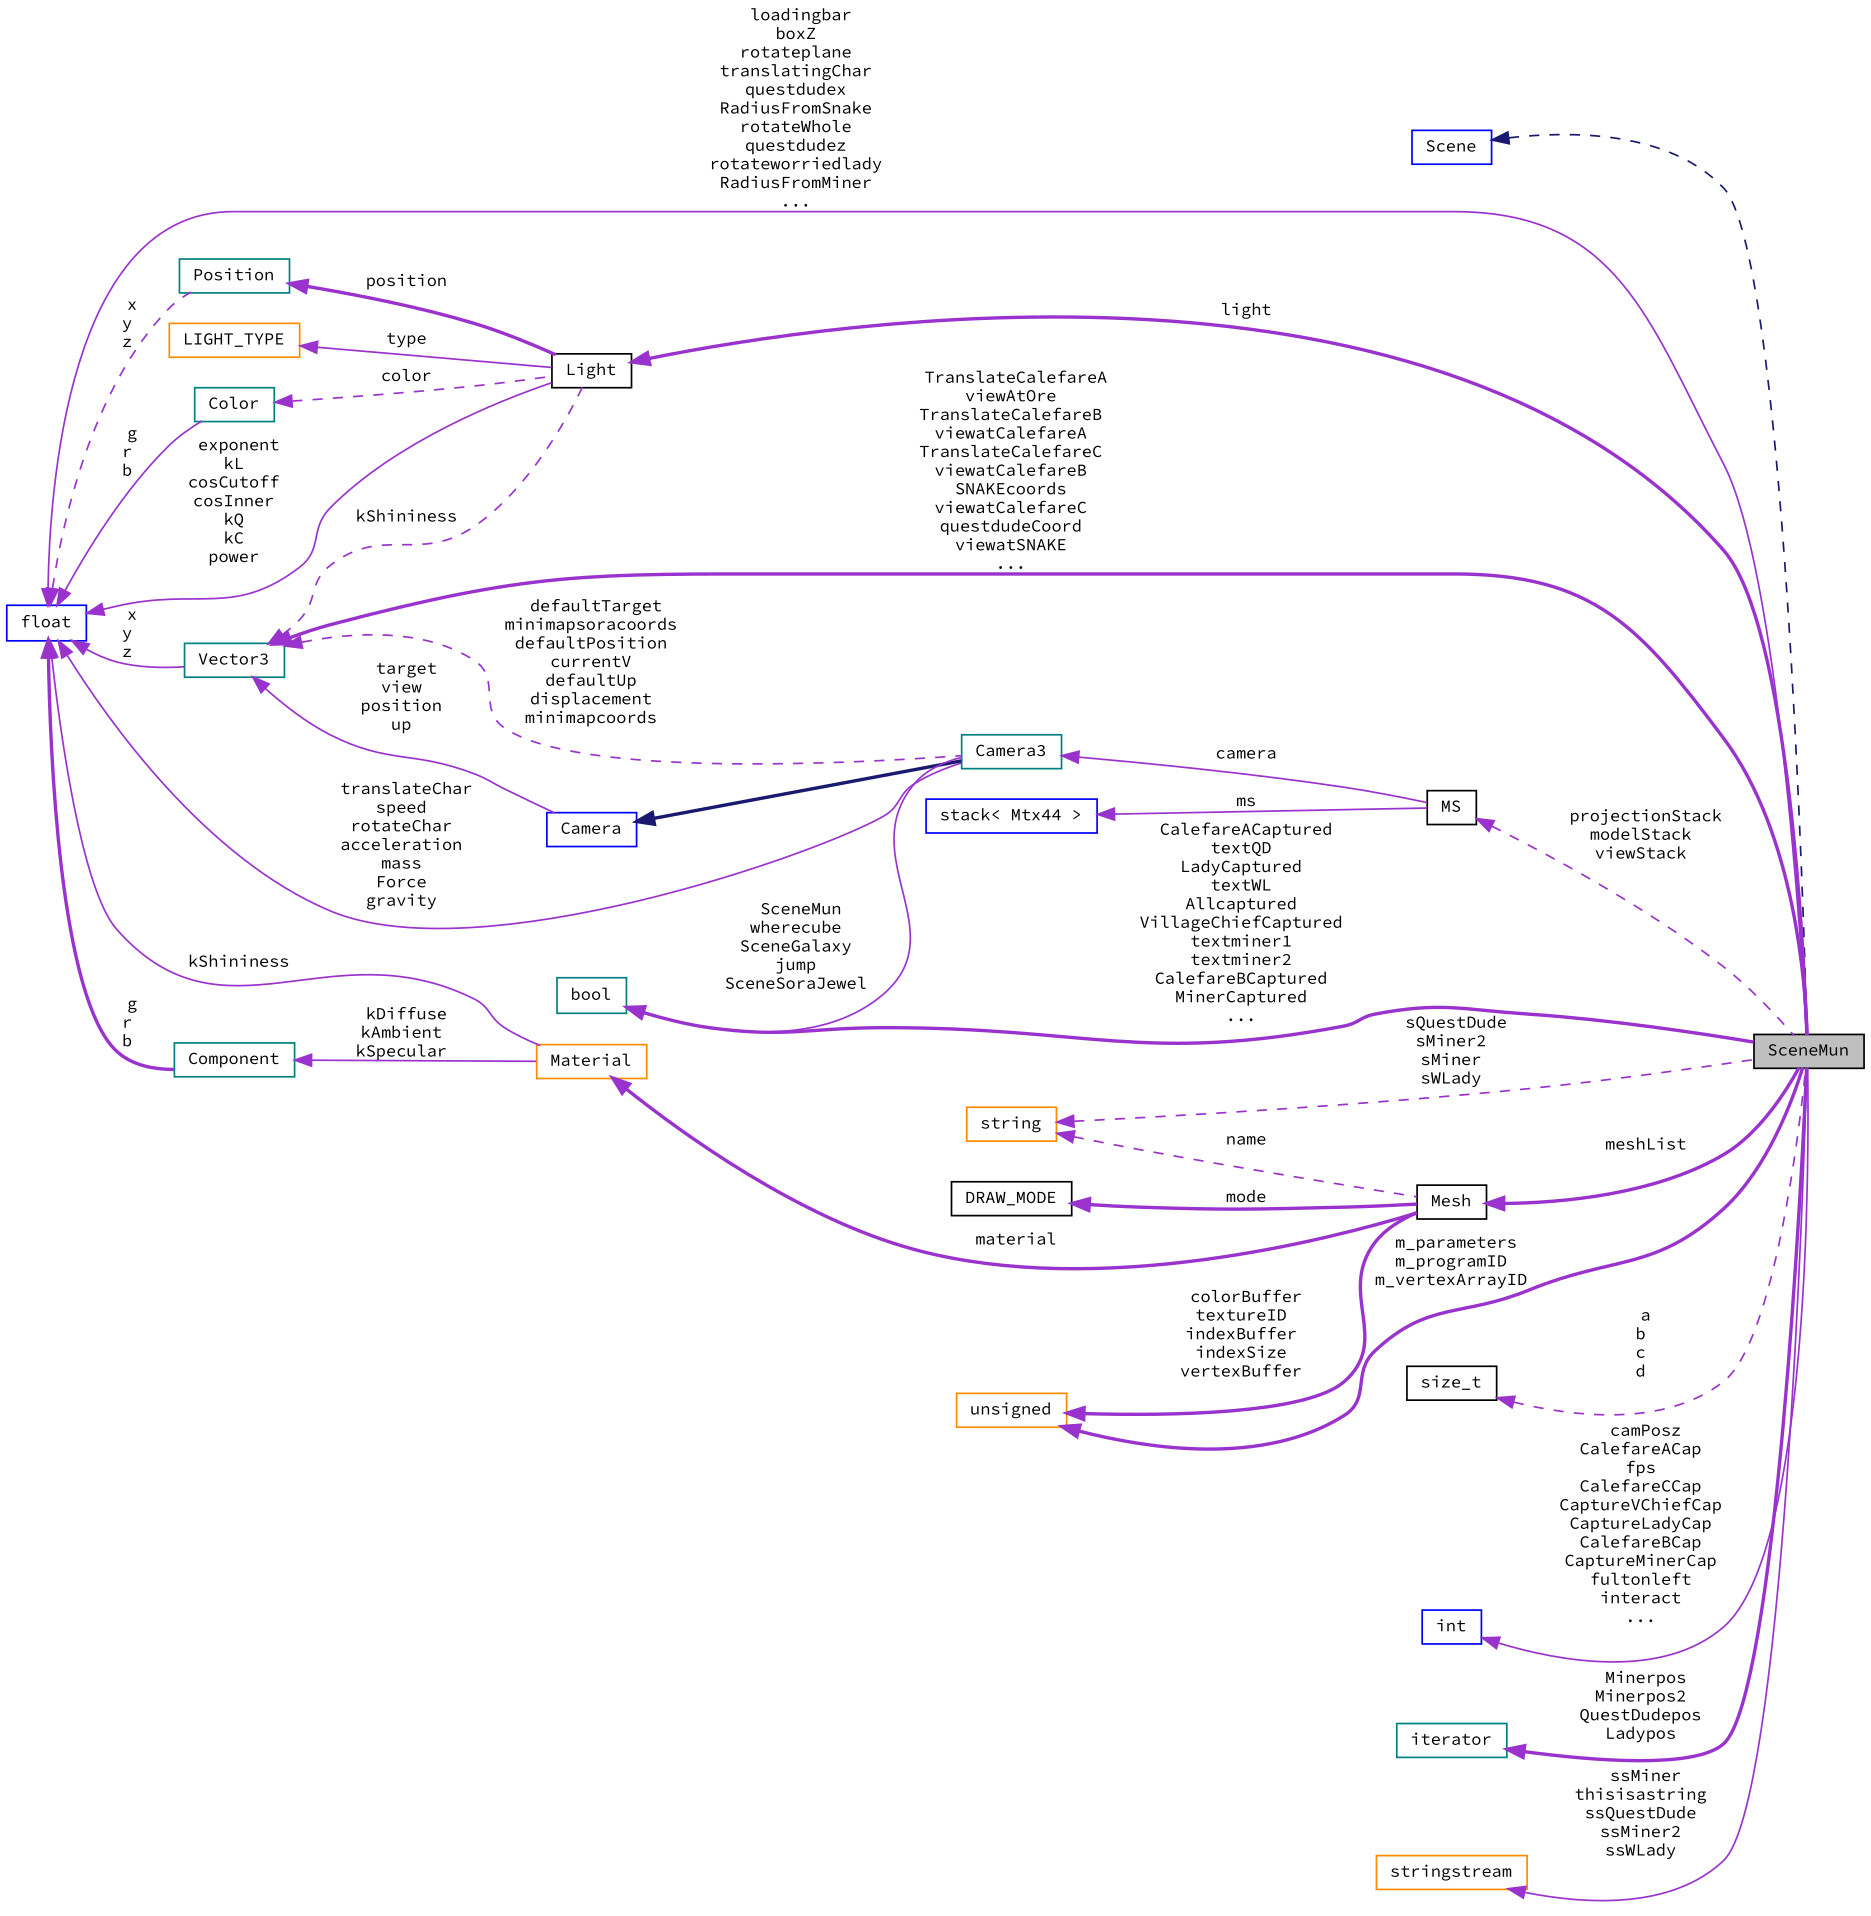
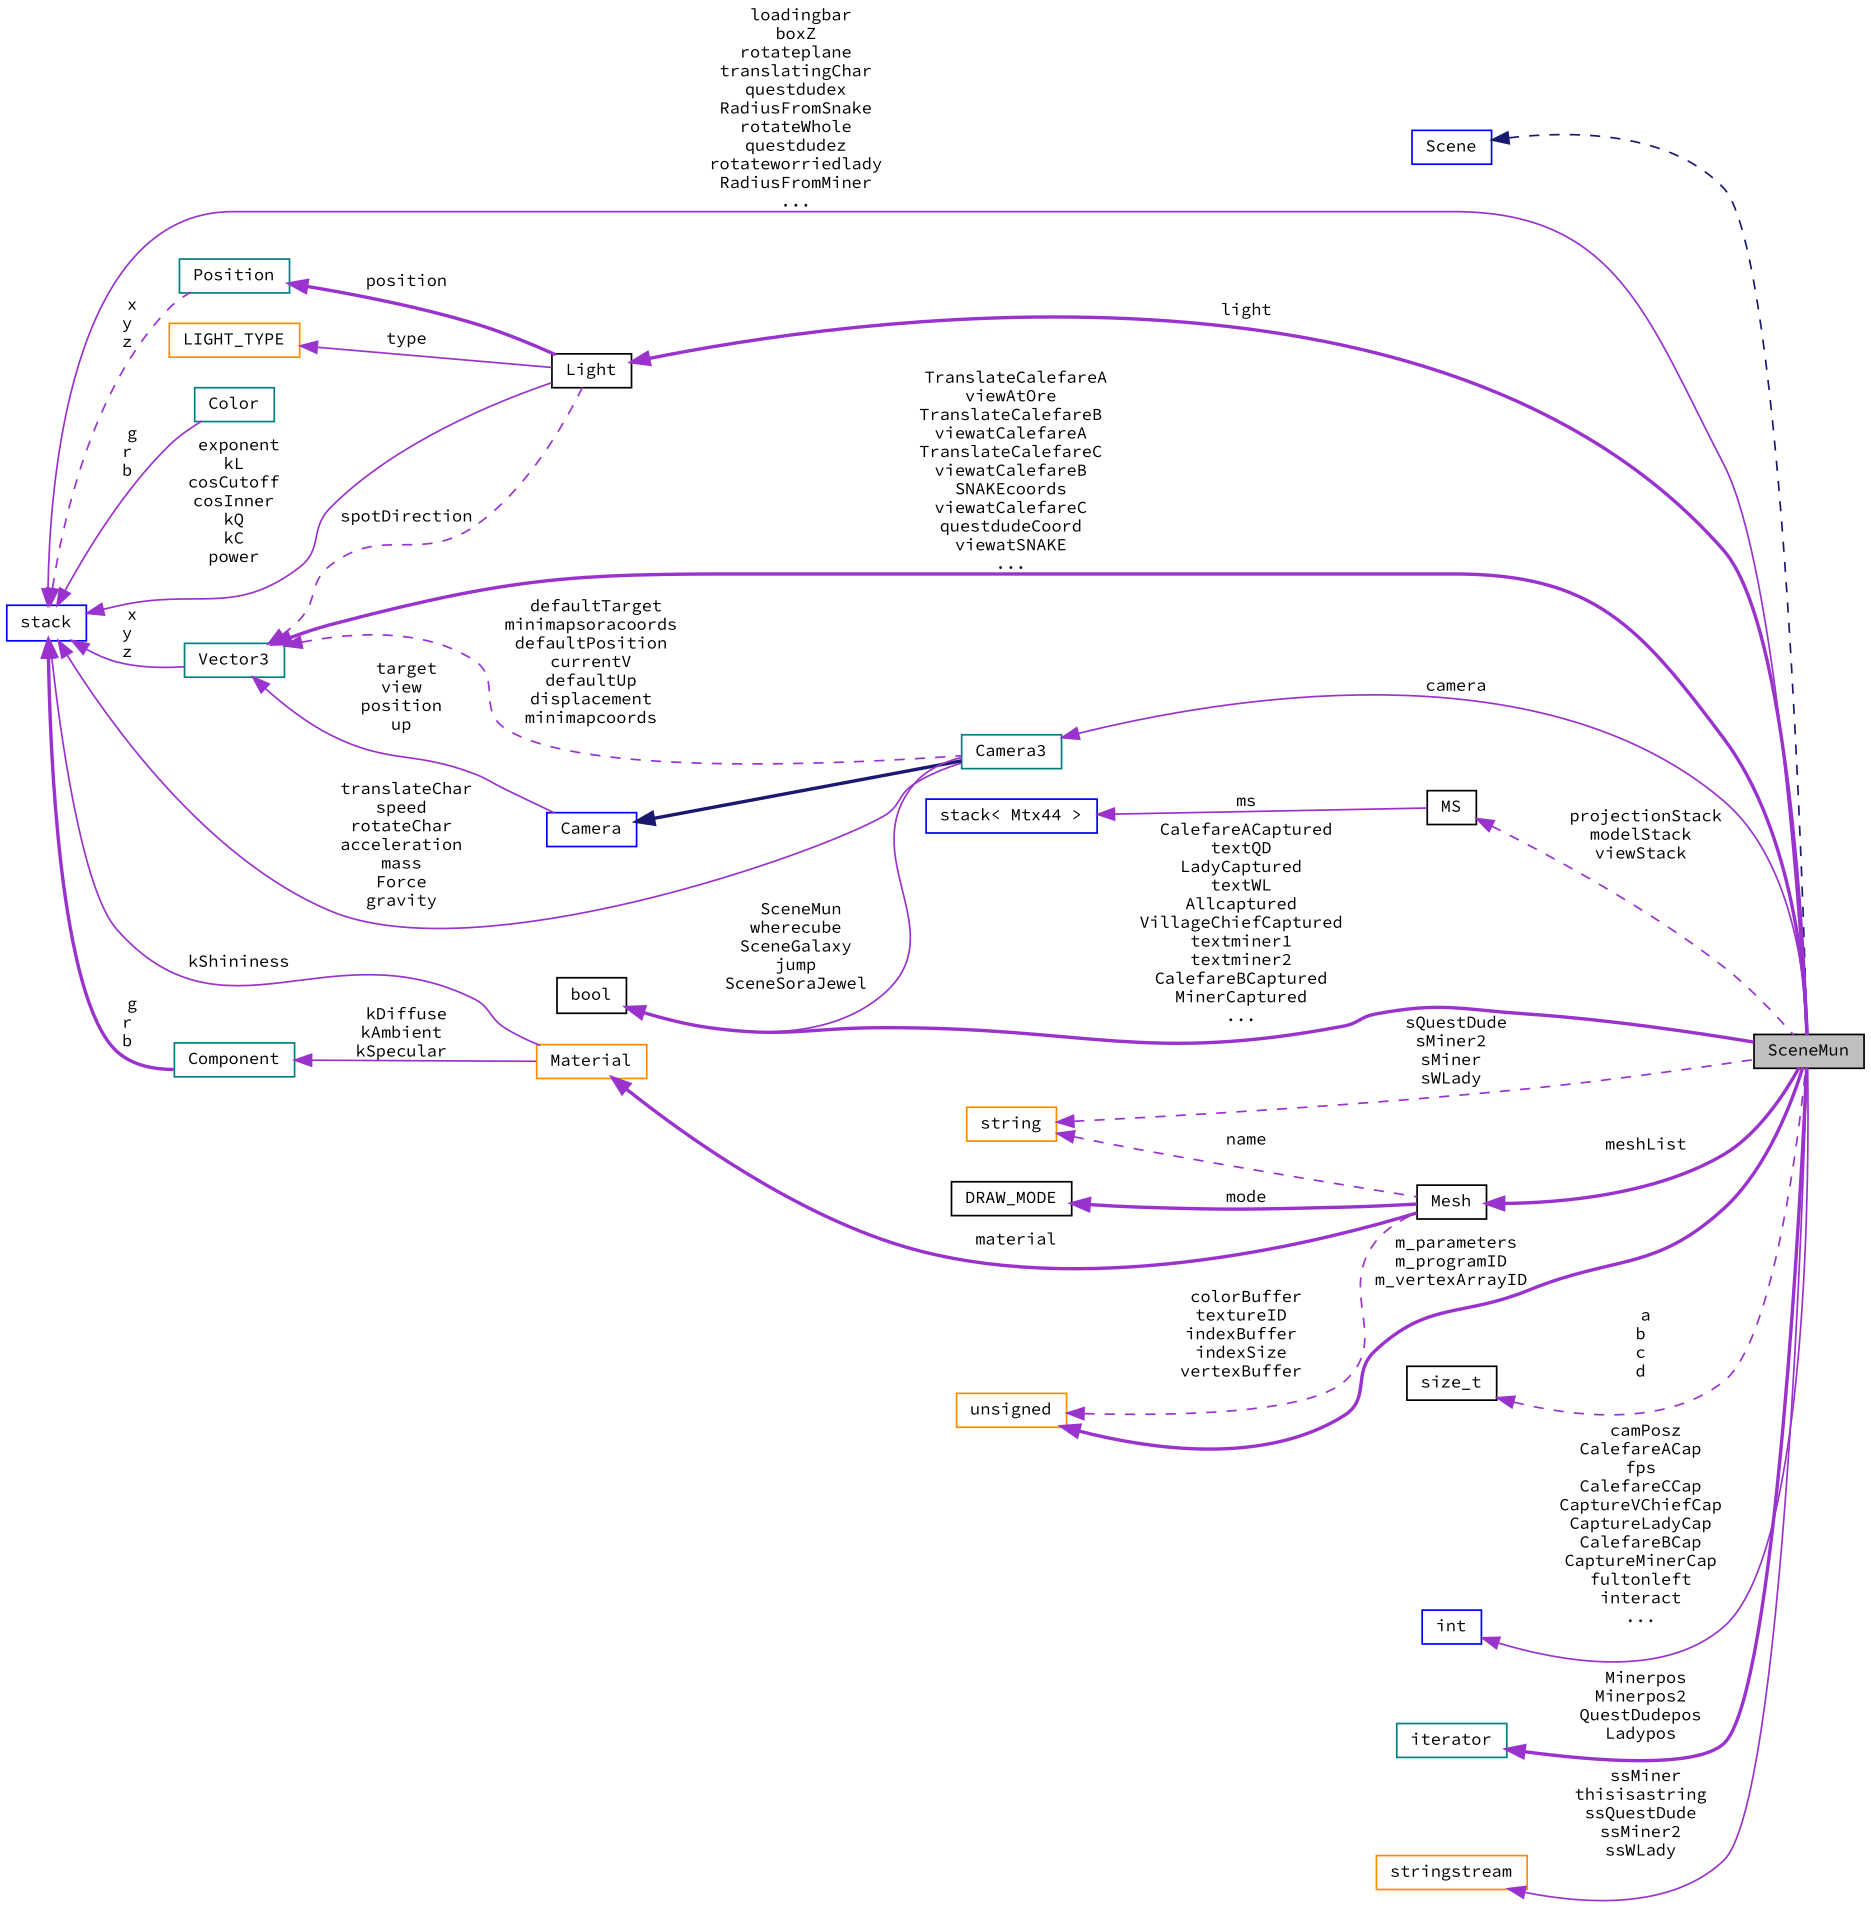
(422, 391) -> none
(402, 517) -> (402, 517)
(47, 623) -> (47, 623)
(1253, 775) -> (1537, 713)
(592, 996) -> (592, 996)
(1315, 1396) -> (1315, 1396)
